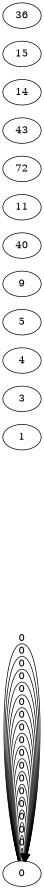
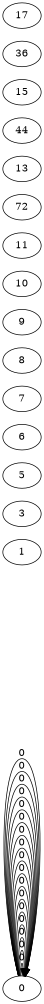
none -> (22, 16)
(22, 92) -> (22, 131)
(22, 131) -> (22, 169)
(22, 246) -> (22, 284)
none -> (22, 361)
(22, 361) -> none
none -> (22, 399)
none -> (22, 437)
